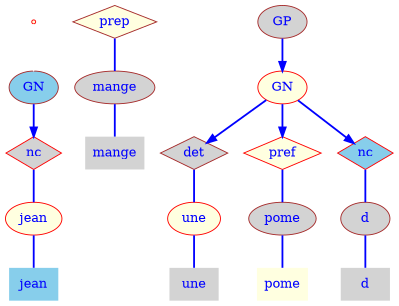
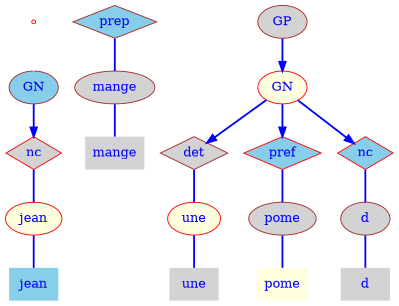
(115, 22) -> (115, 22)
(282, 153) -> (282, 153)
